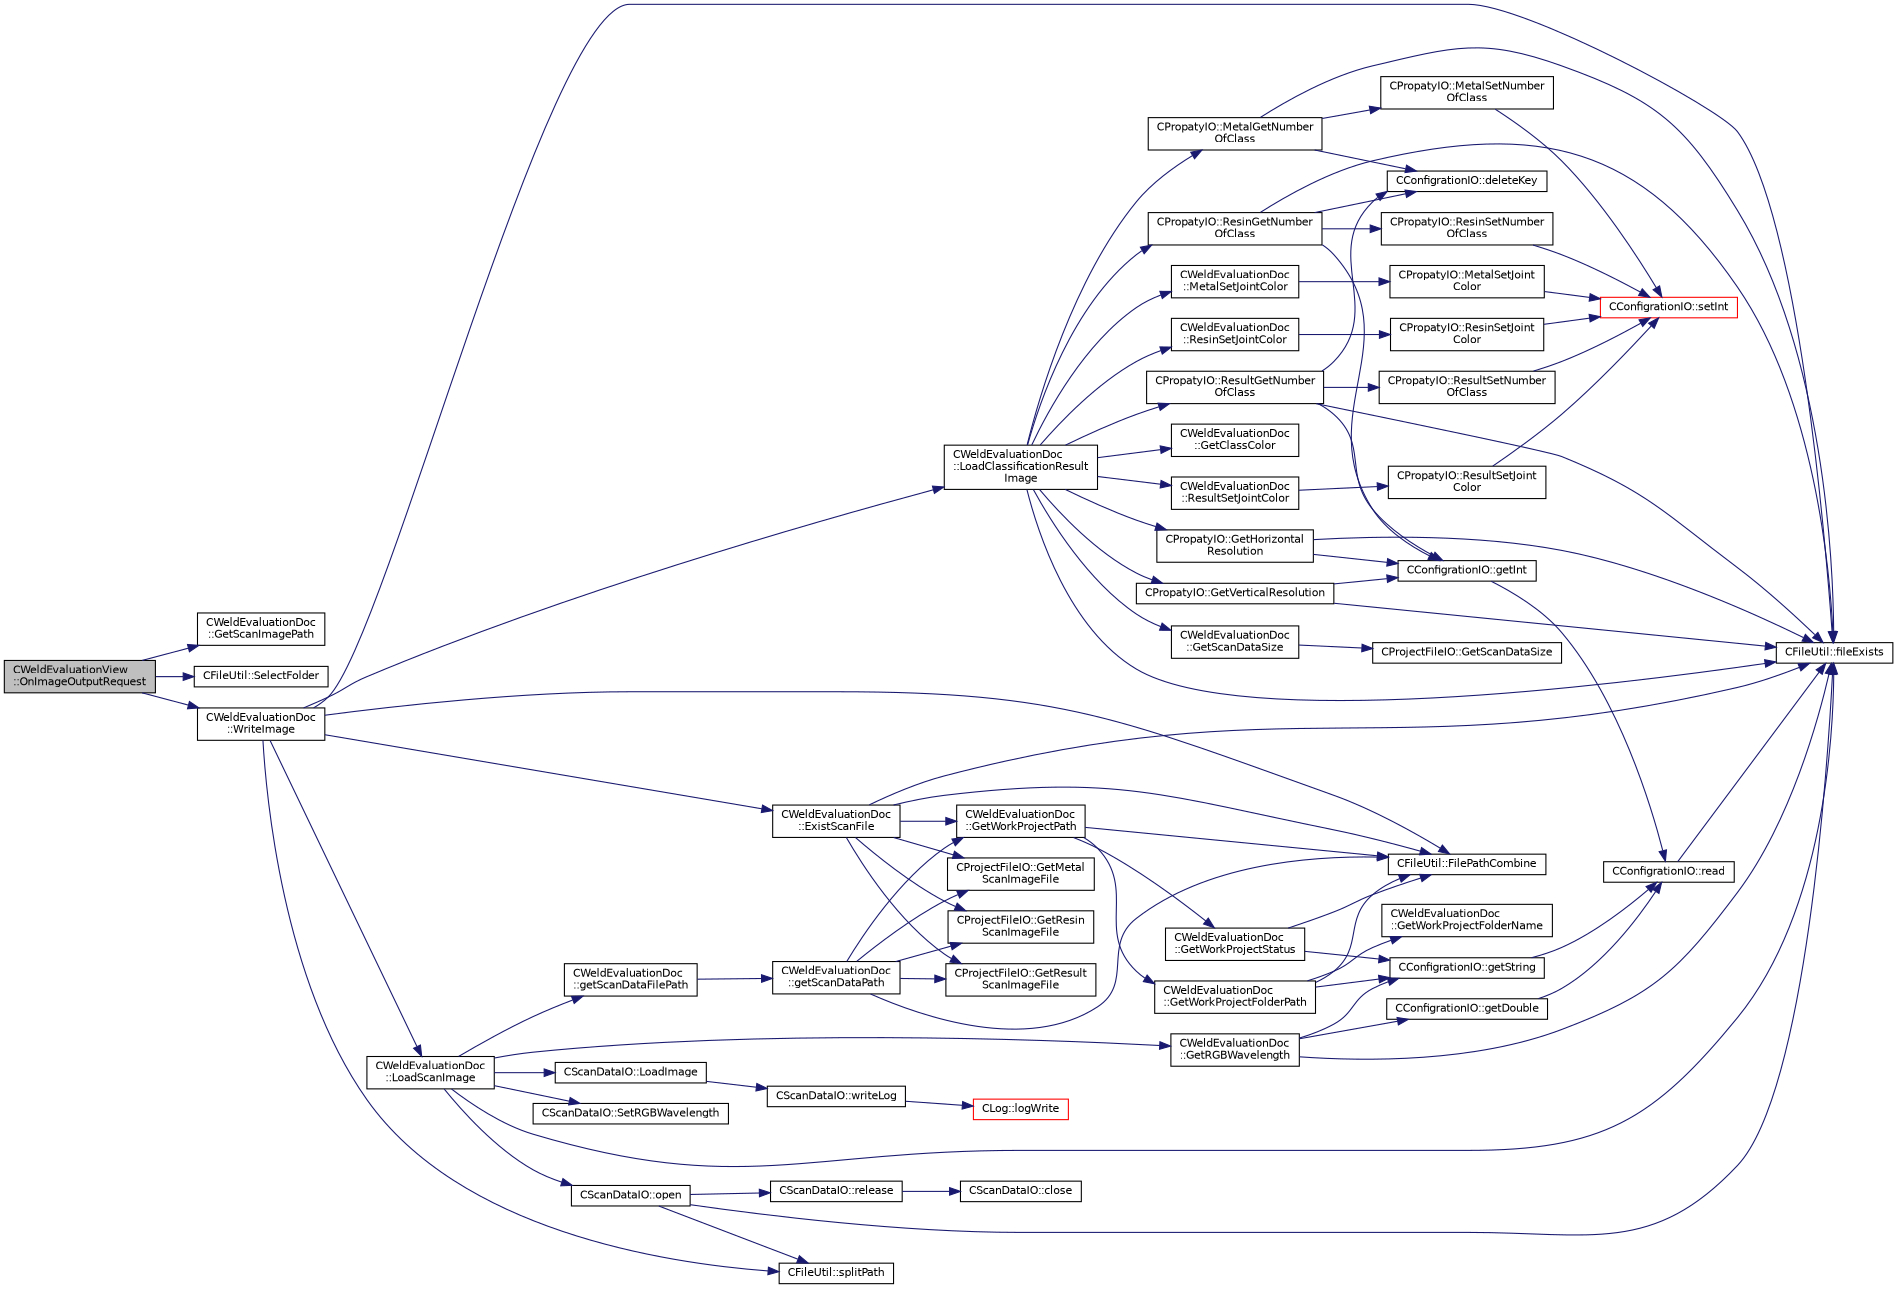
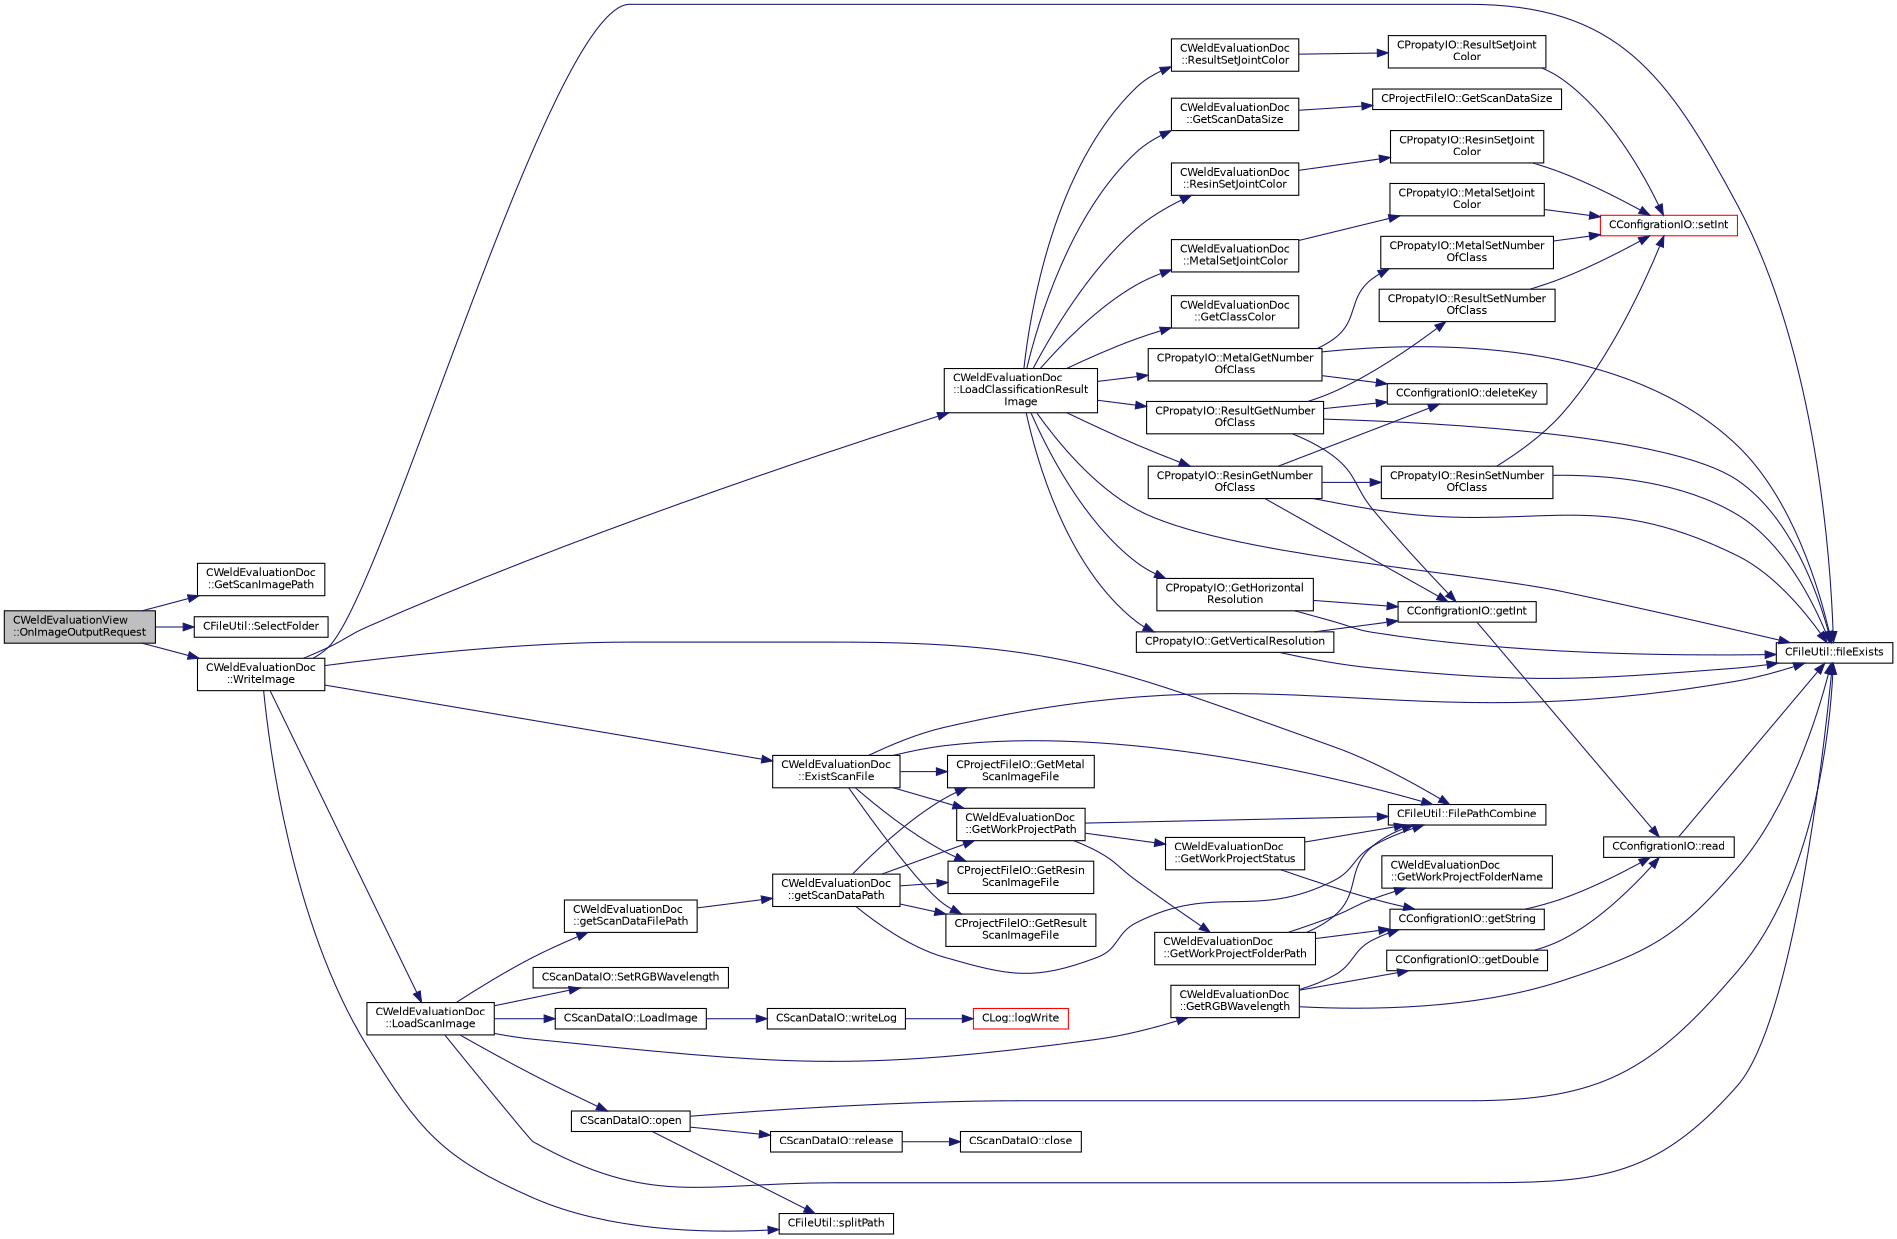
none -> (1719, 505)
